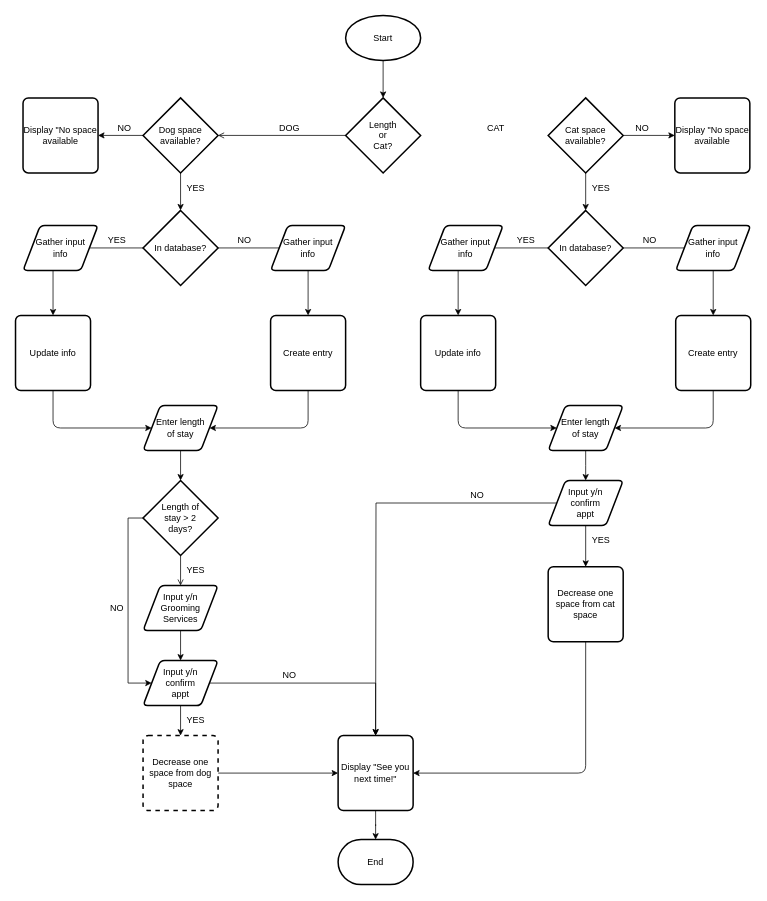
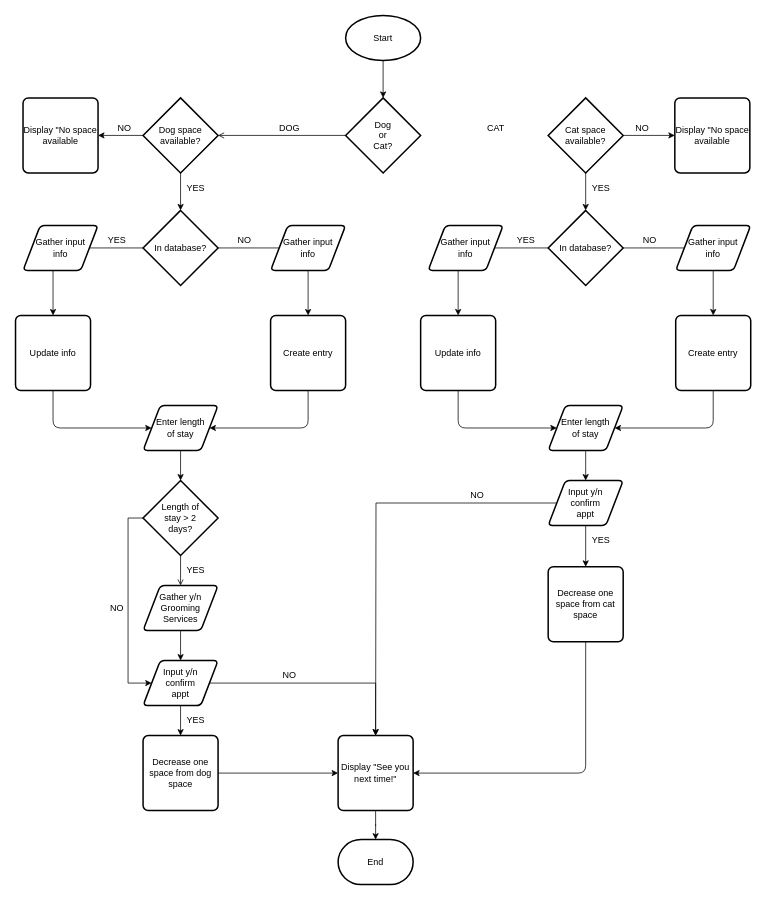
(383, 135) -> (383, 135)
(180, 608) -> (180, 608)
(180, 773) -> (180, 773)
